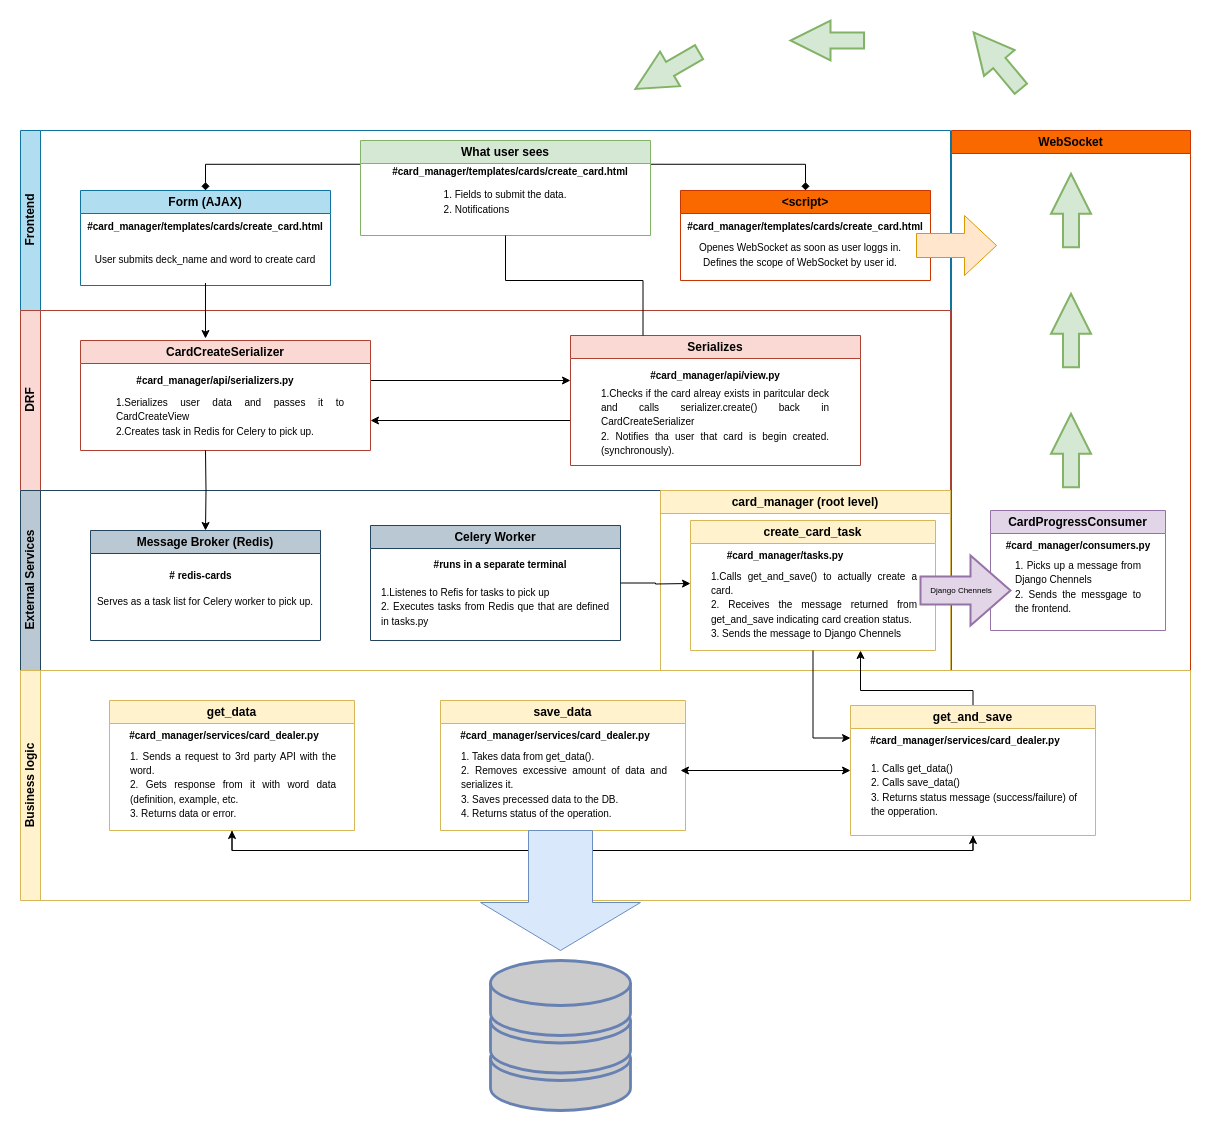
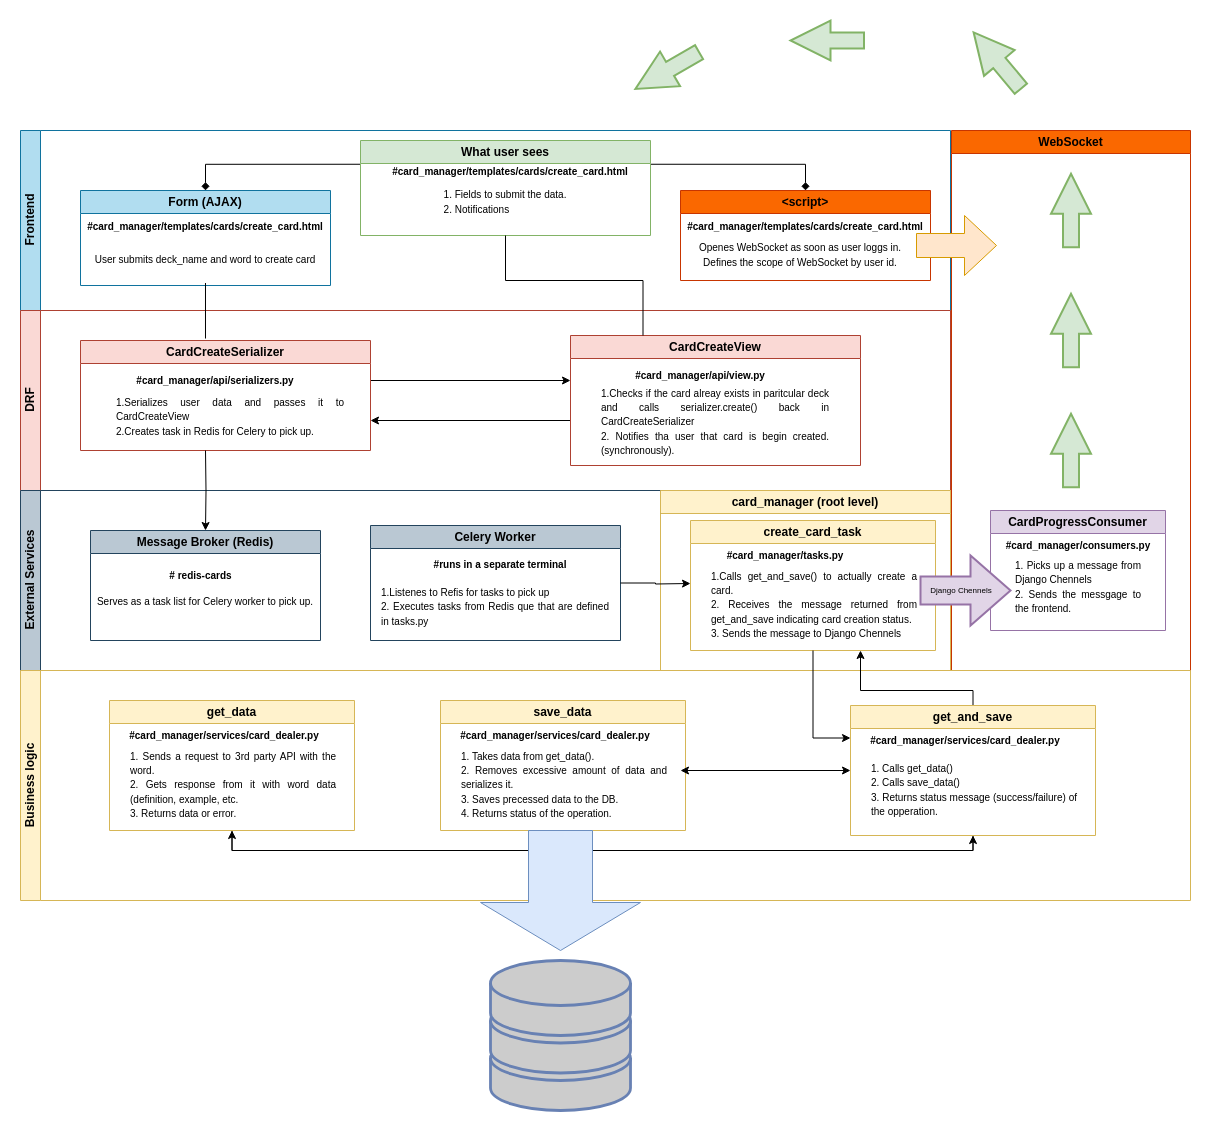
(205, 330) -> (205, 333)
(716, 348) -> (716, 348)
(716, 376) -> (701, 376)
